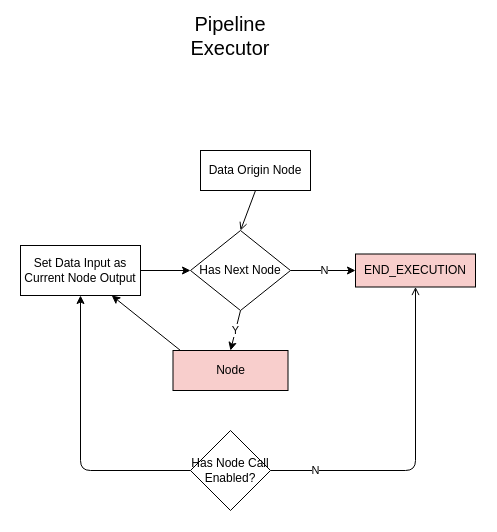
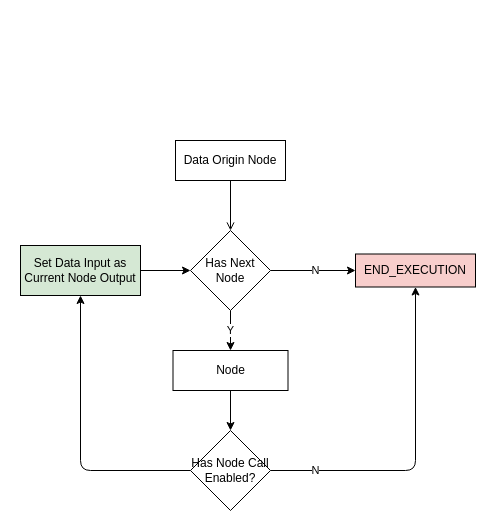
(231, 36) -> none
(256, 171) -> (231, 161)
(81, 271) -> (81, 271)
(241, 271) -> (231, 271)
(416, 293) -> (416, 295)
(149, 325) -> (231, 407)
(231, 371) -> (231, 371)
